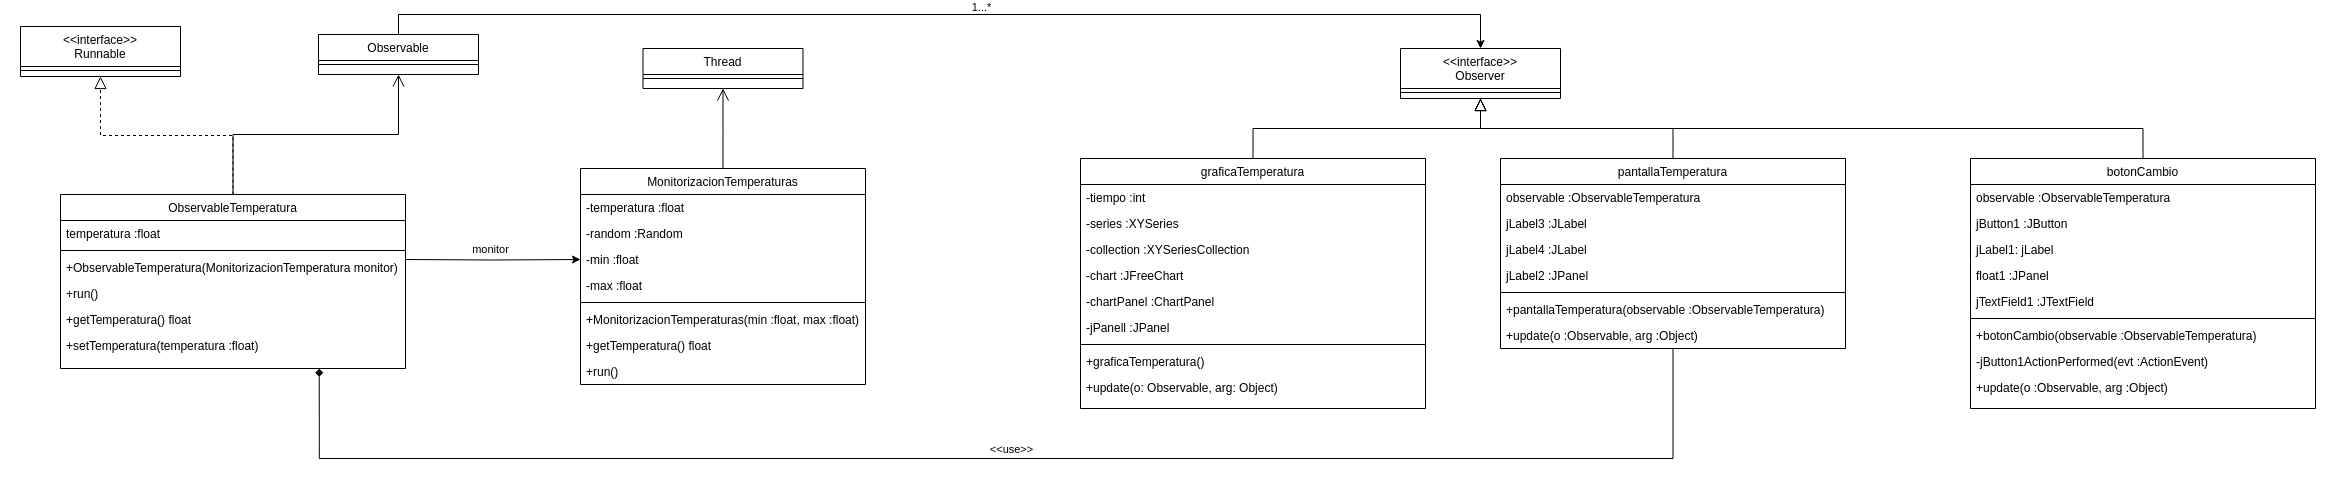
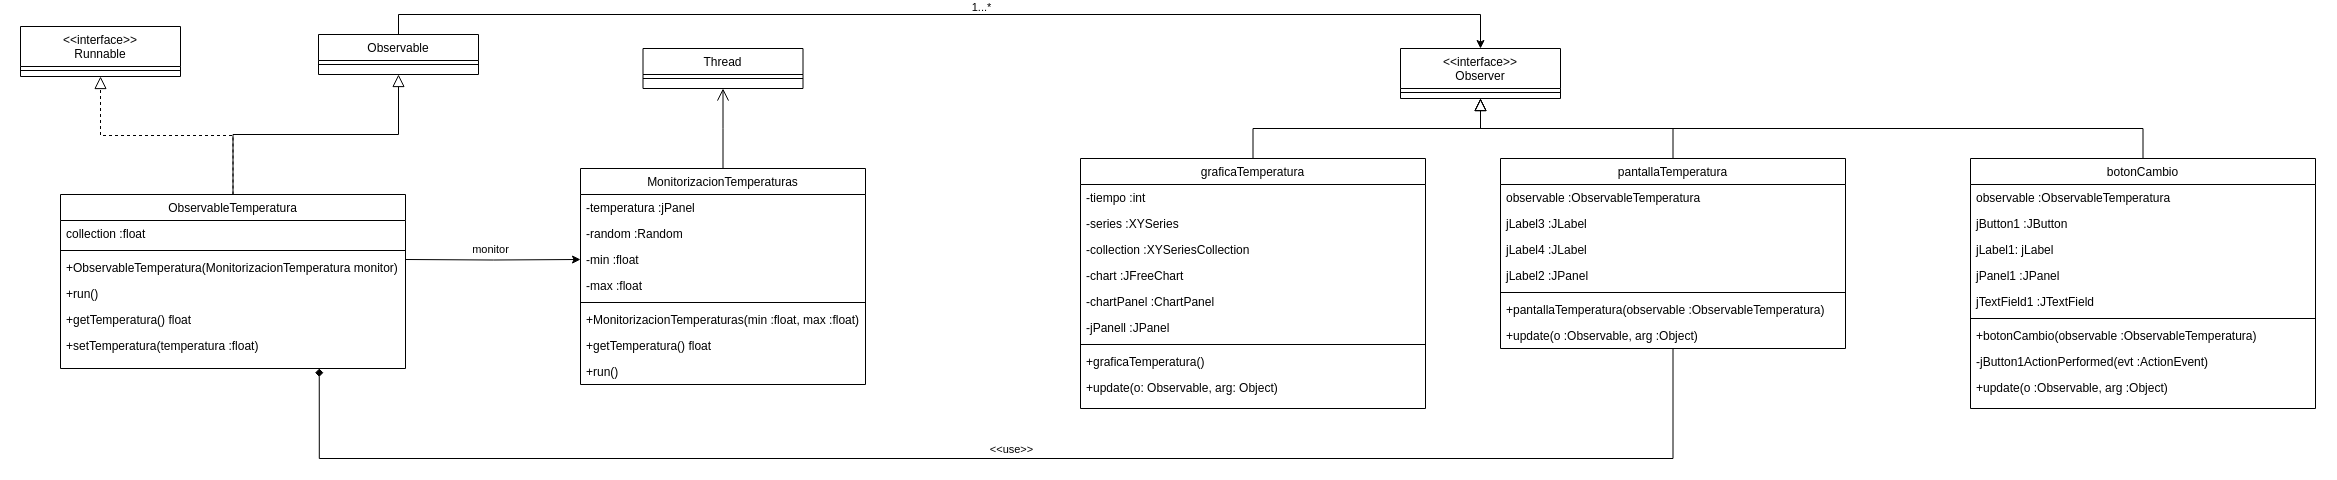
(399, 83) -> (399, 88)
(645, 208) -> (649, 208)
(122, 234) -> (114, 234)
(2017, 276) -> (2020, 276)
